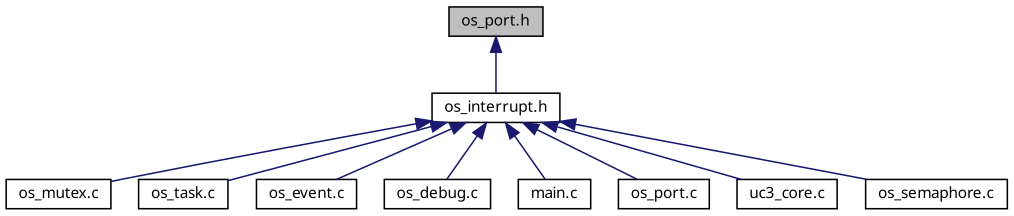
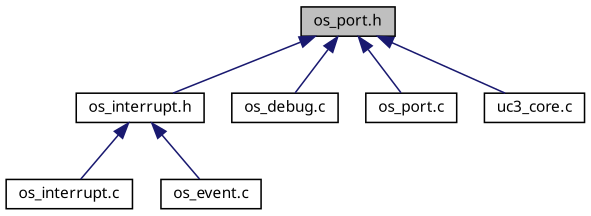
(649, 153) -> (448, 68)
(587, 154) -> (385, 71)
(462, 157) -> (312, 71)
(59, 194) -> none
(183, 194) -> (69, 194)
(554, 194) -> none
(936, 194) -> none
